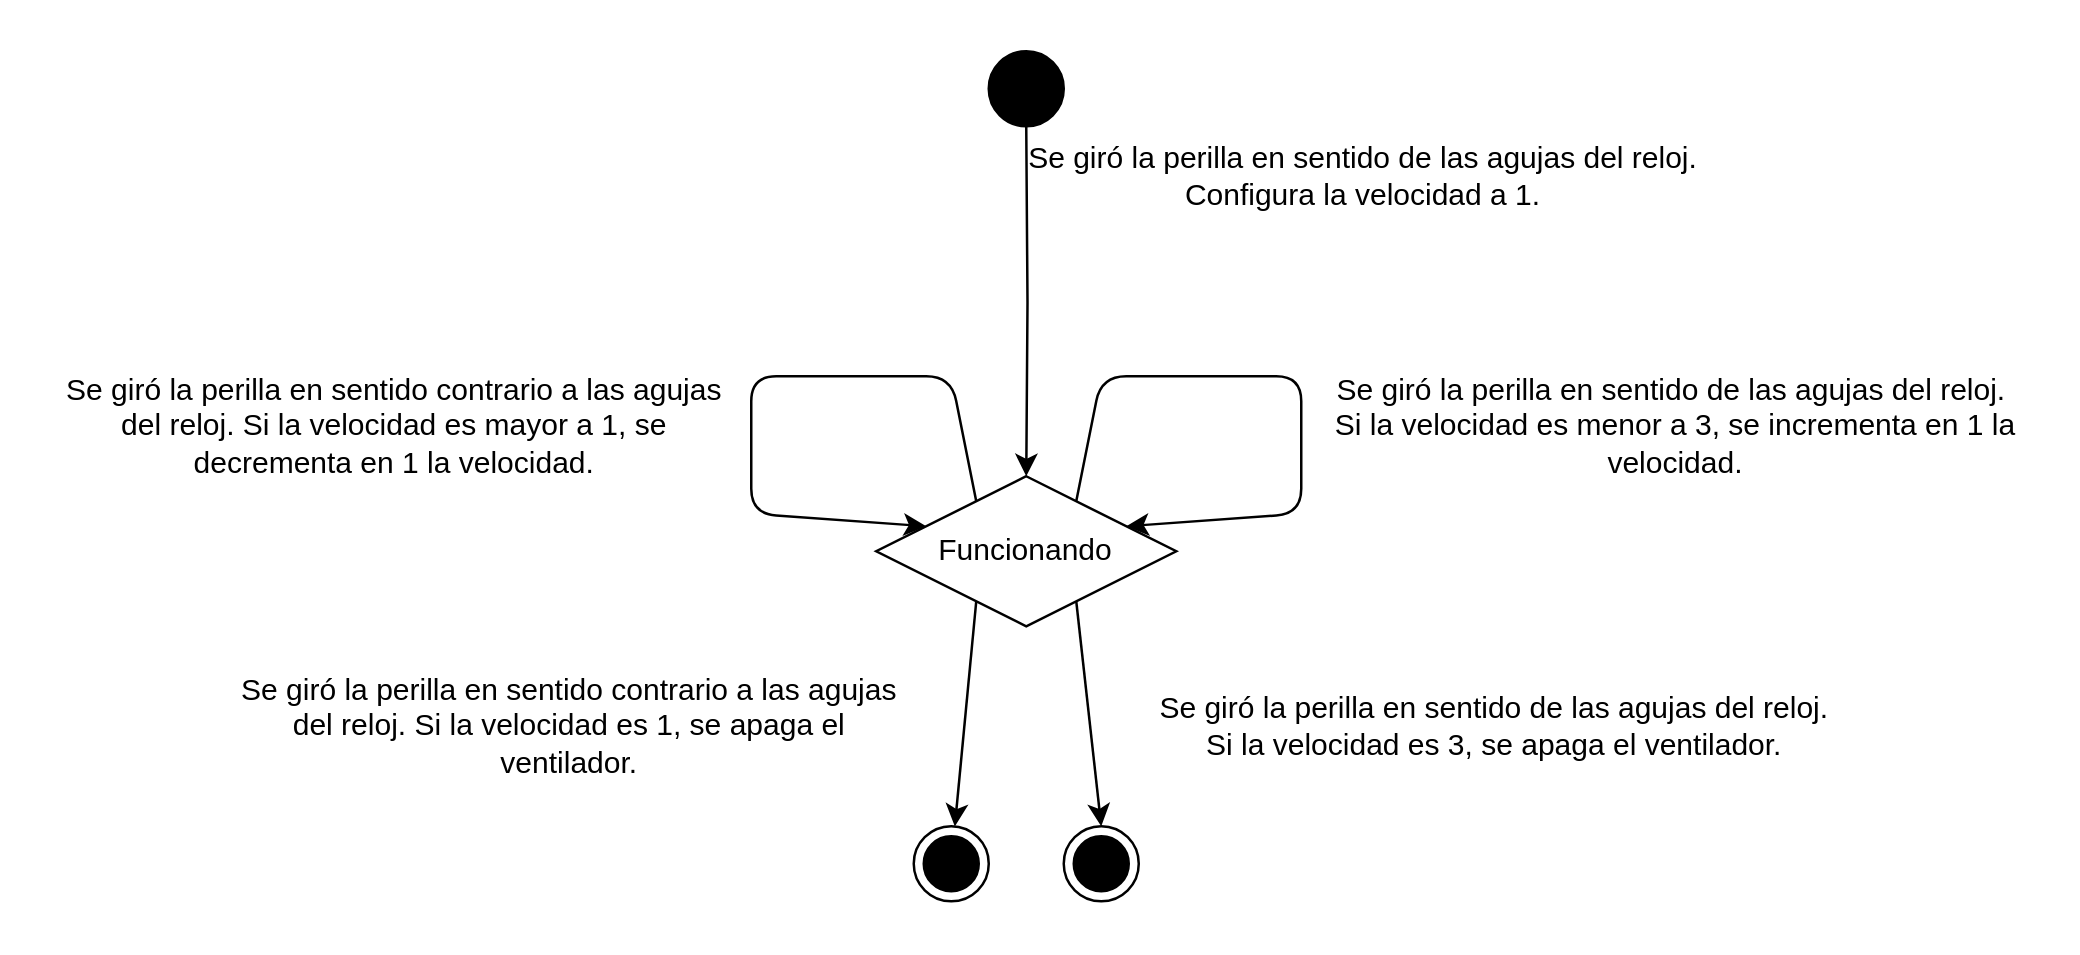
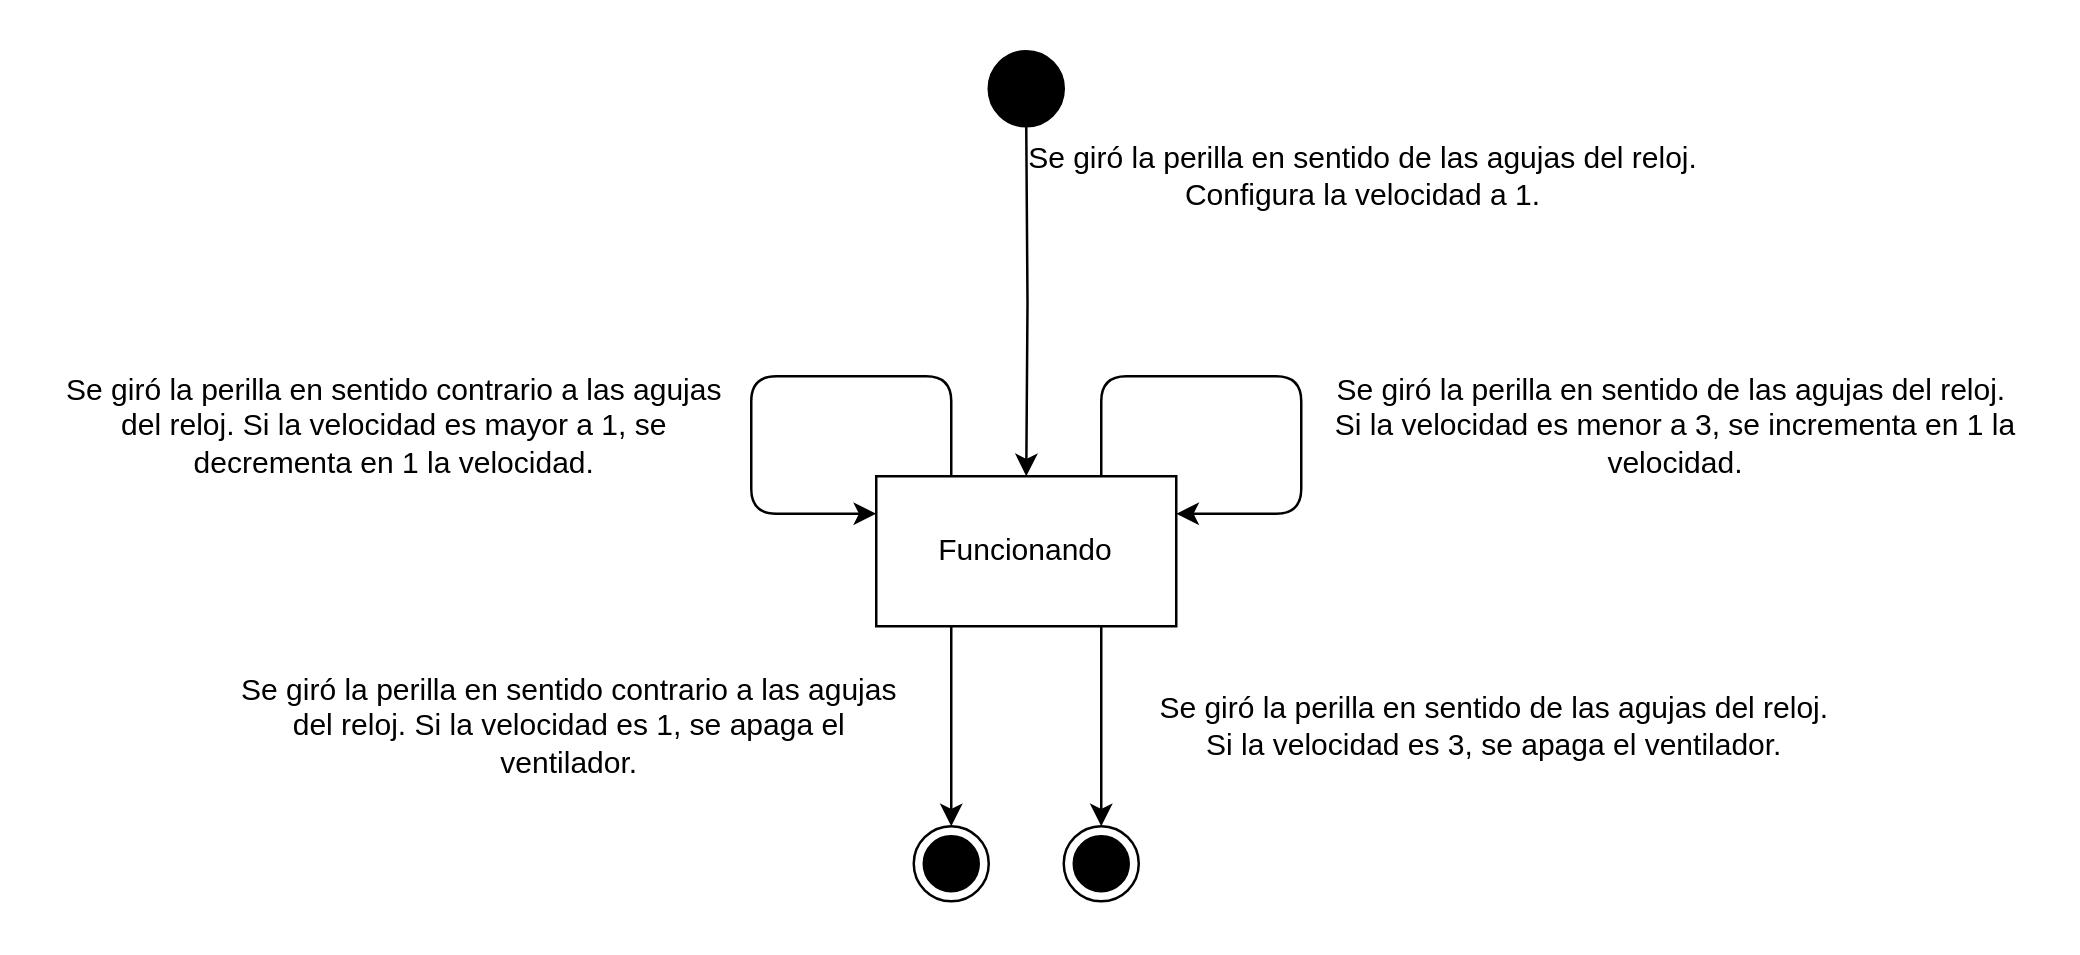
(1026, 551) -> (1026, 551)
